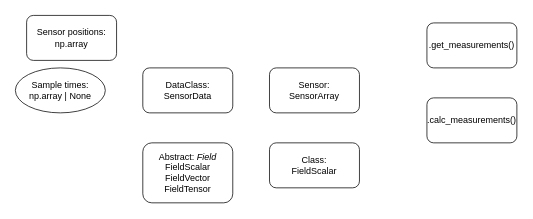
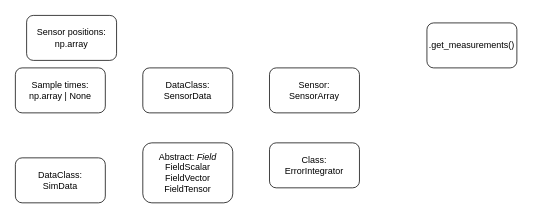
(60, 90) -> (60, 90)
(472, 120) -> none
(315, 165) -> (315, 165)
none -> (60, 180)
